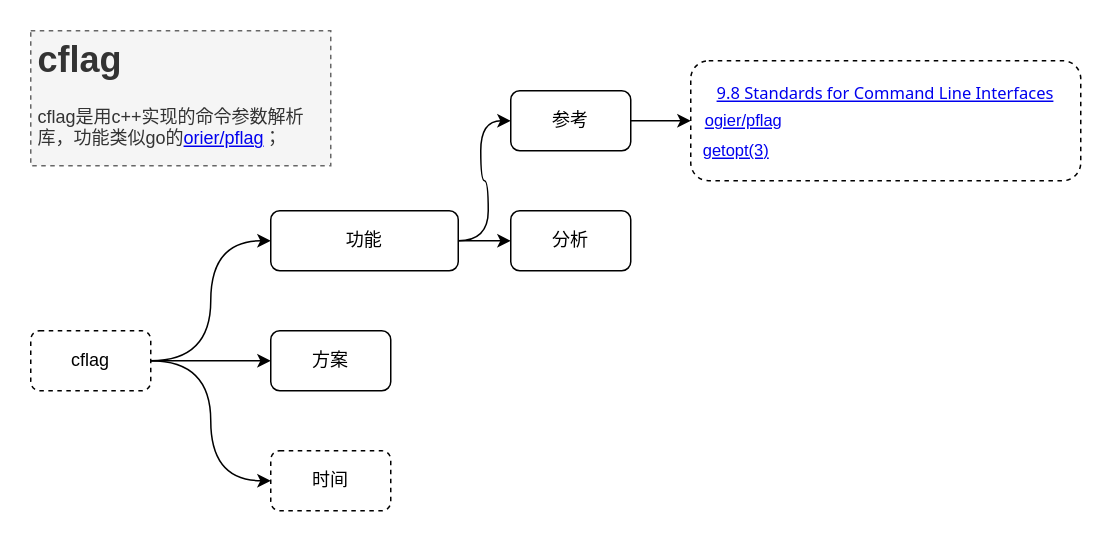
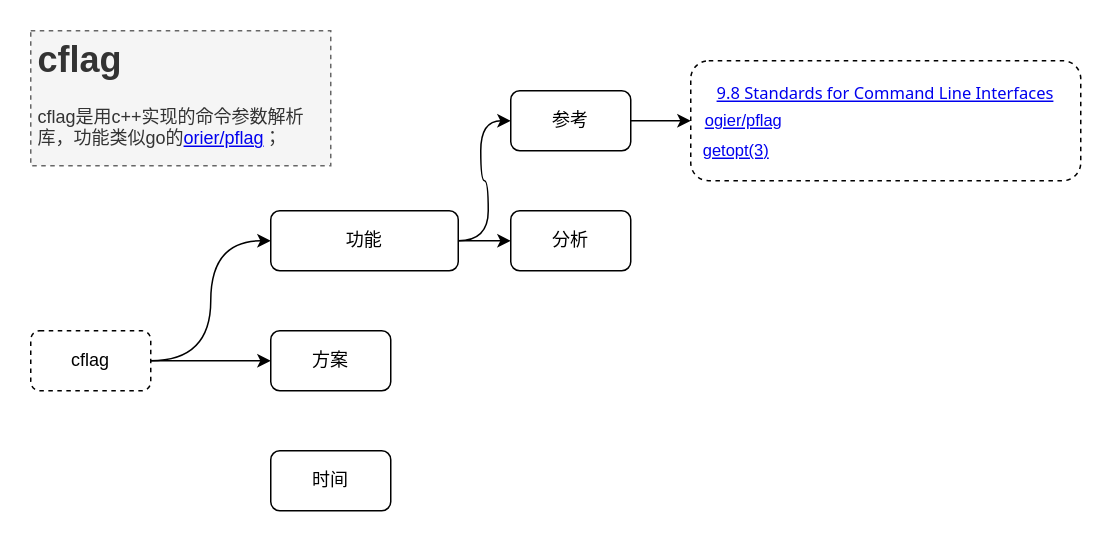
(211, 426) -> none
(331, 481) -> (331, 481)
